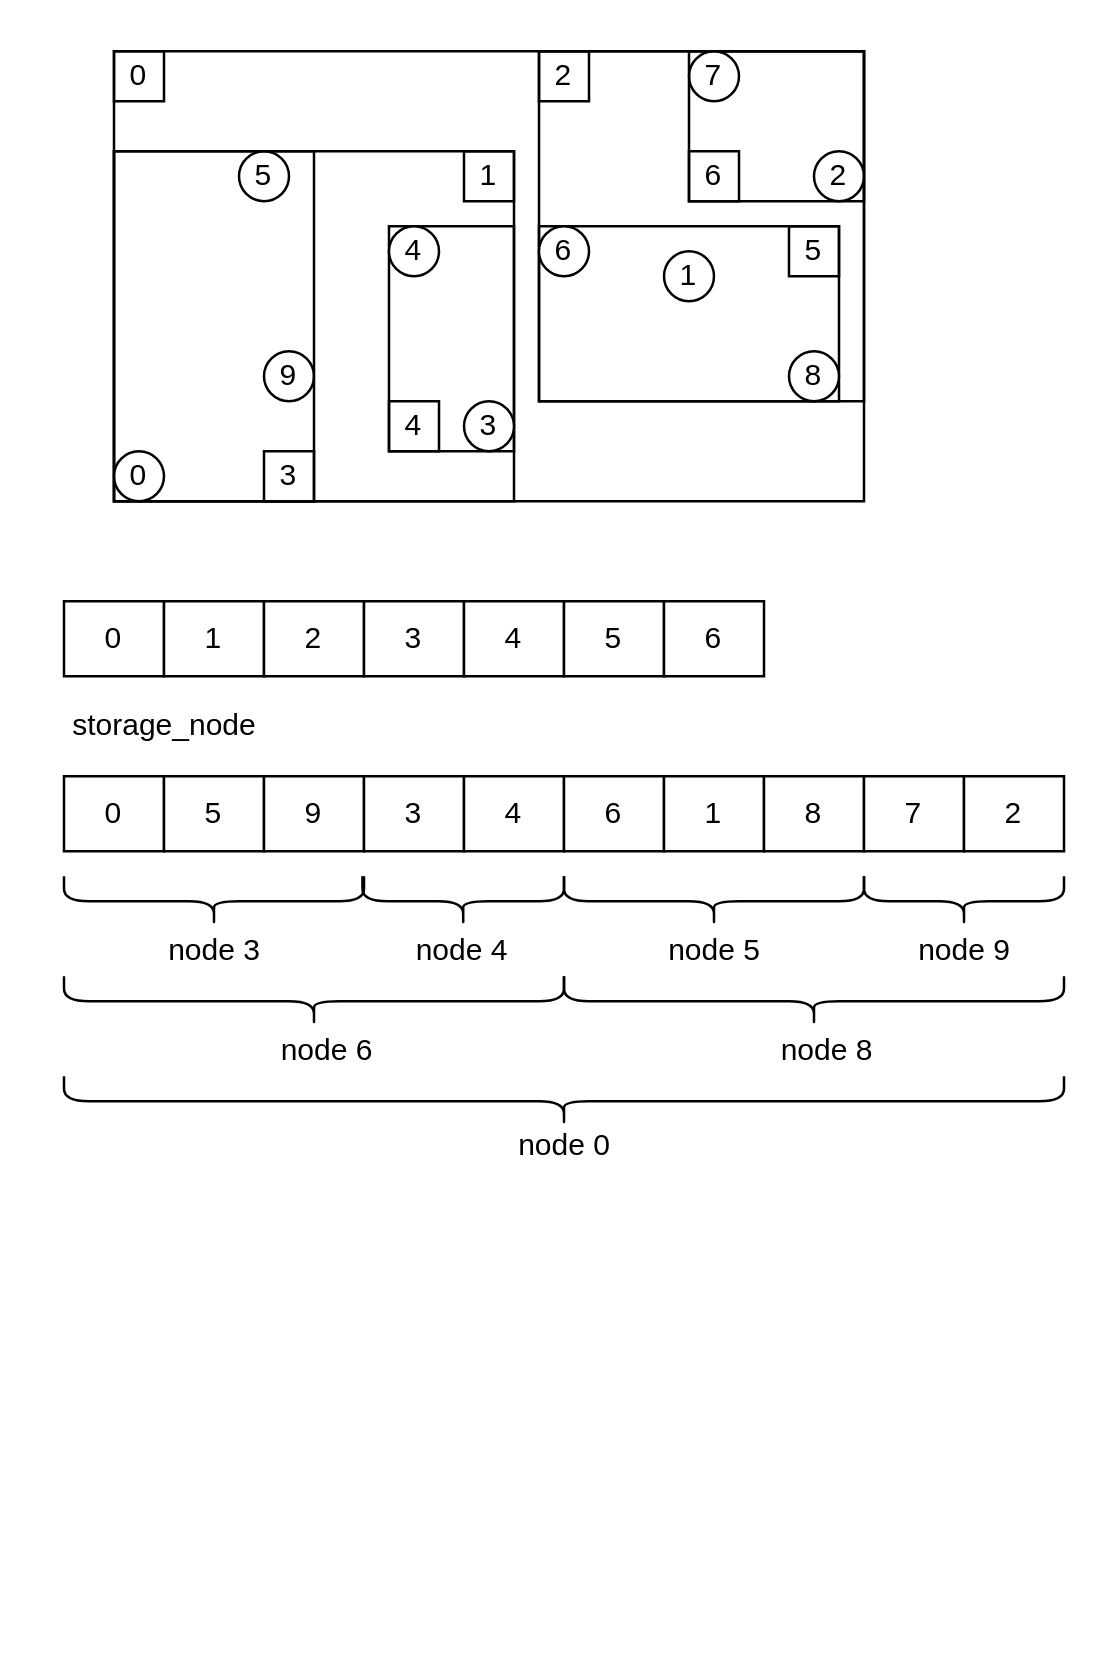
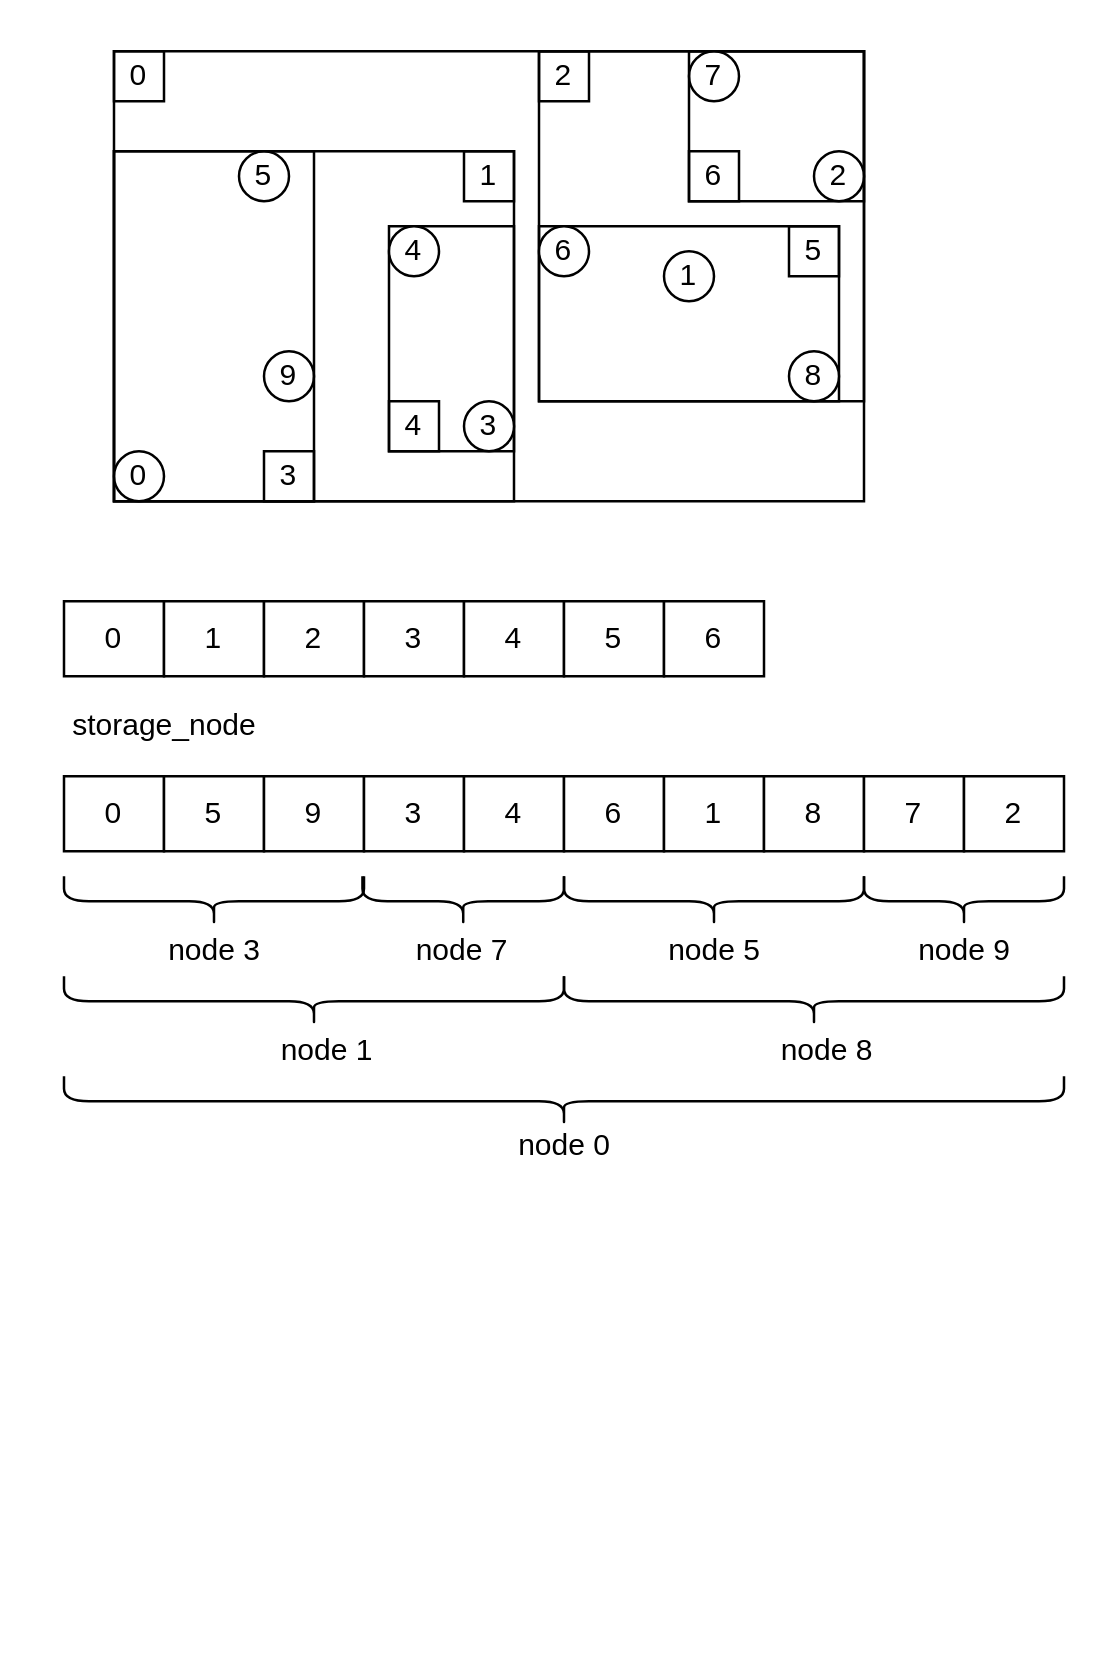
(463, 951) -> (463, 951)
(328, 1051) -> (328, 1051)
